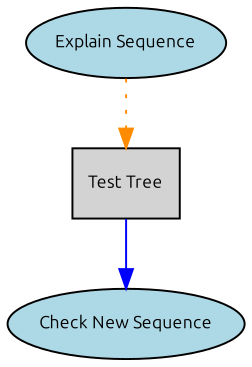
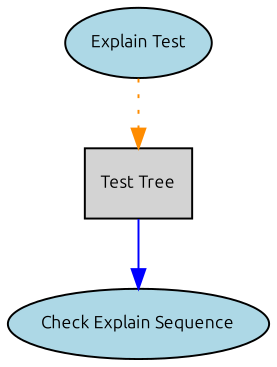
(126, 43) -> (138, 43)
(126, 324) -> (138, 324)
